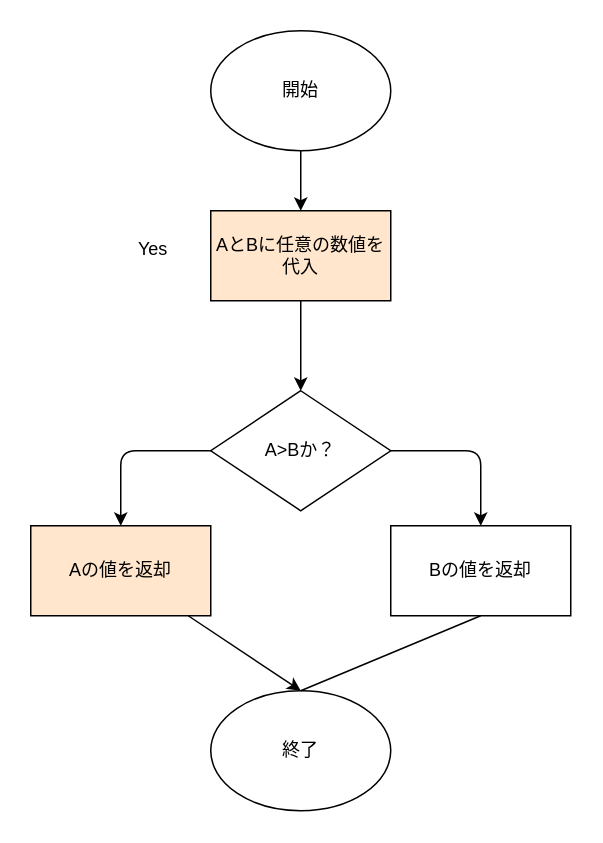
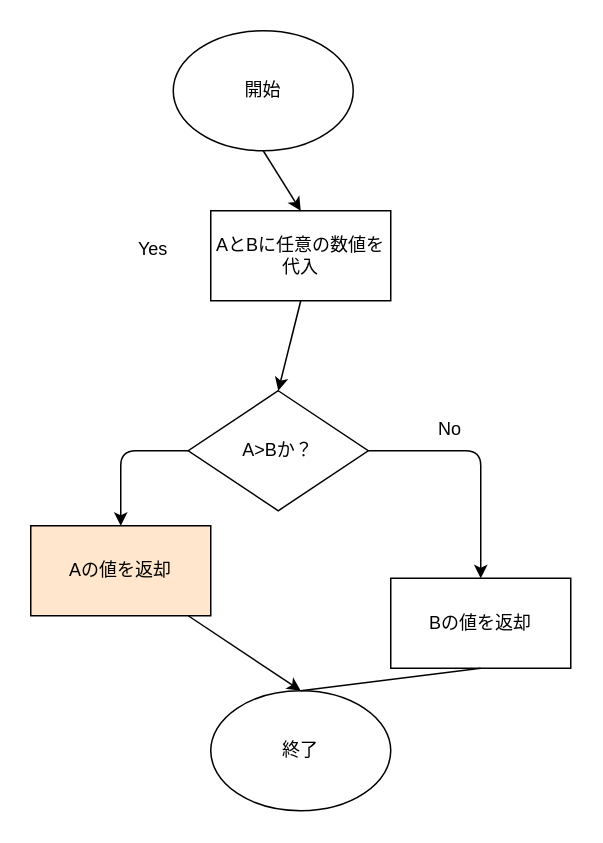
(301, 91) -> (263, 91)
(301, 256) -> (301, 256)
none -> (458, 430)
(301, 451) -> (278, 451)
(481, 571) -> (481, 623)
